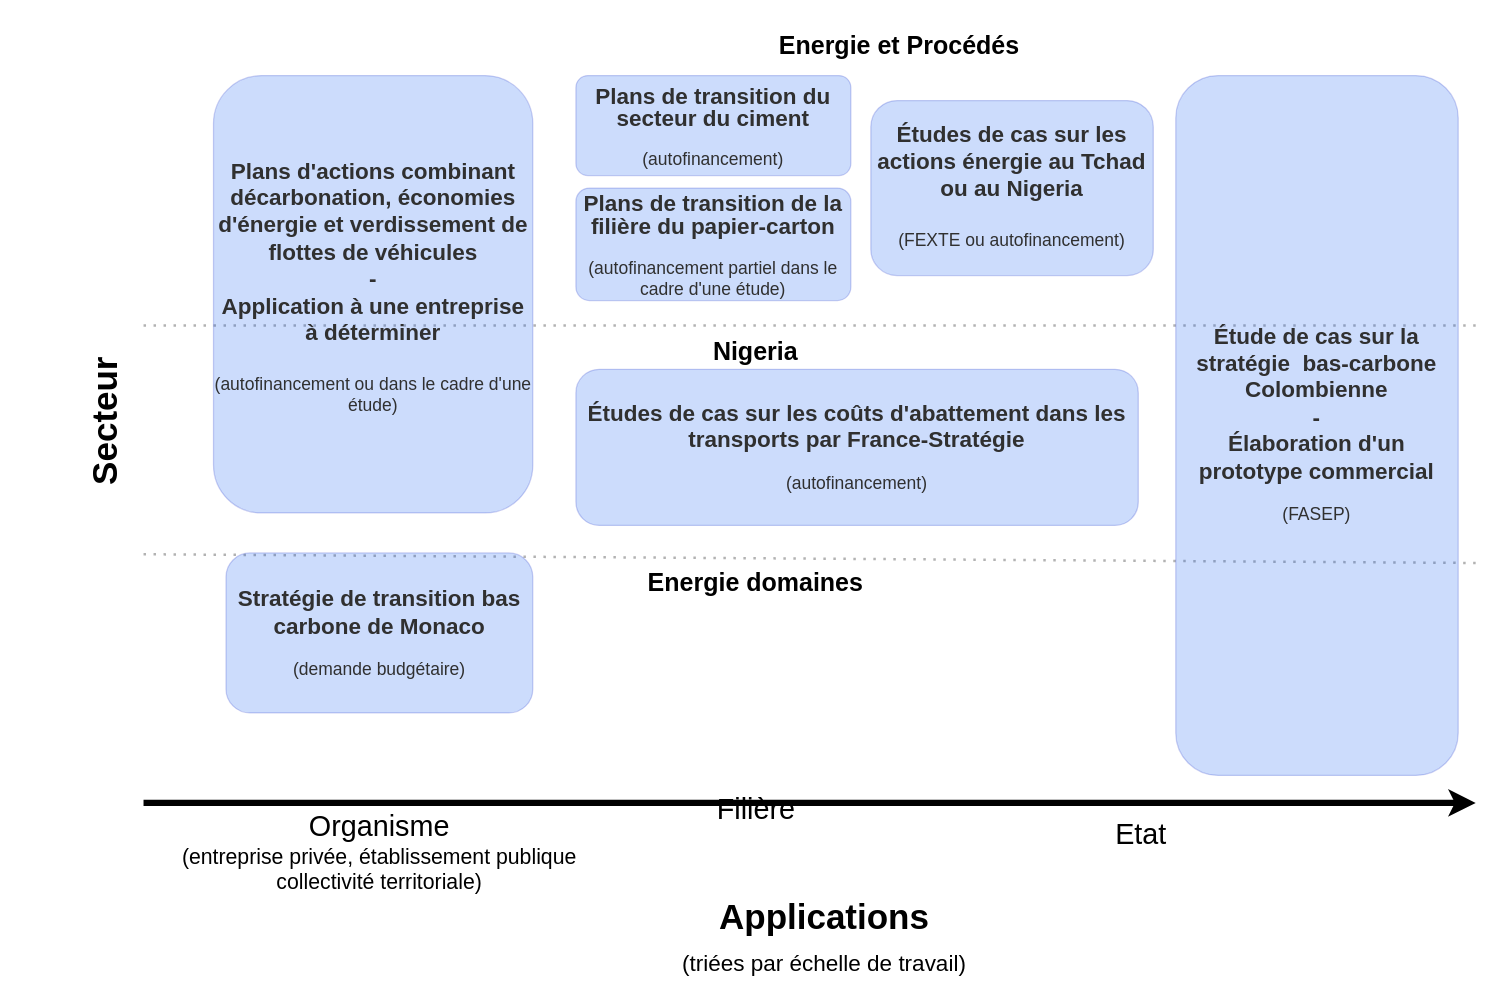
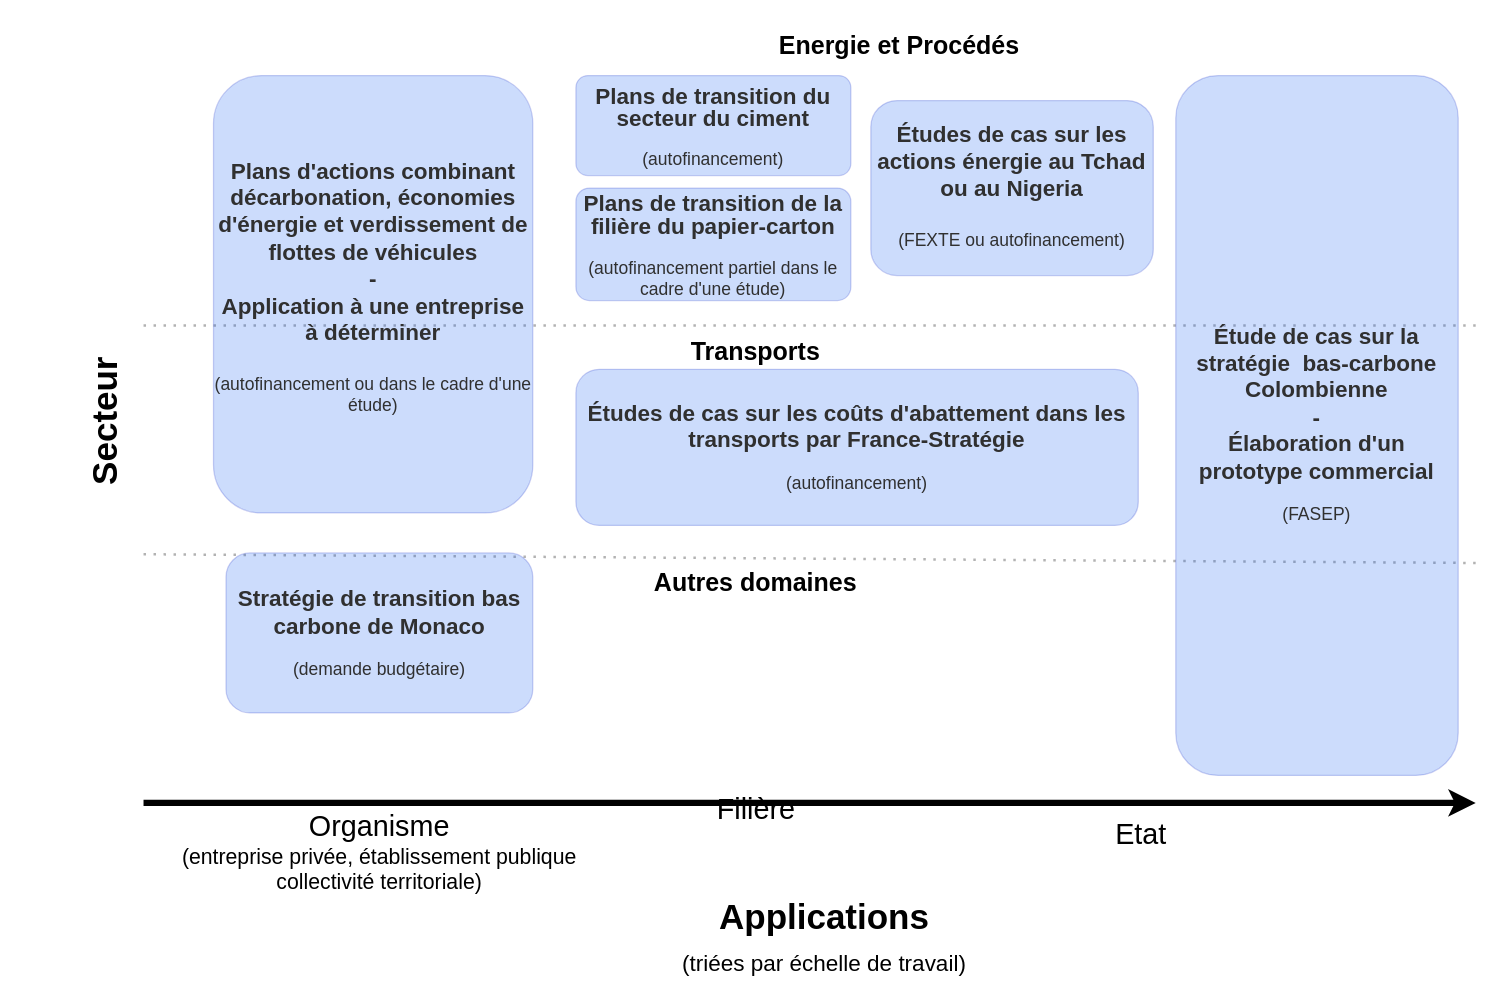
(756, 351) -> (756, 351)
(756, 582) -> (756, 582)
